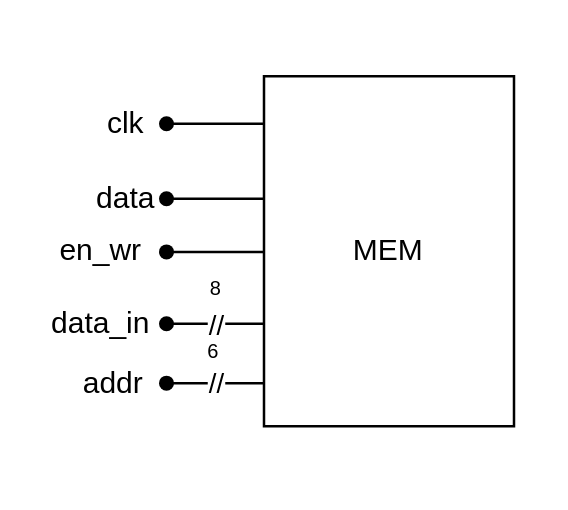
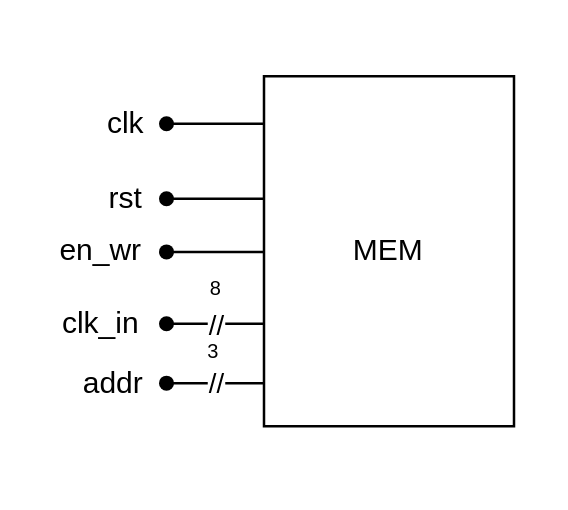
(126, 199) -> (126, 199)
(101, 324) -> (101, 324)
(214, 349) -> (214, 349)
